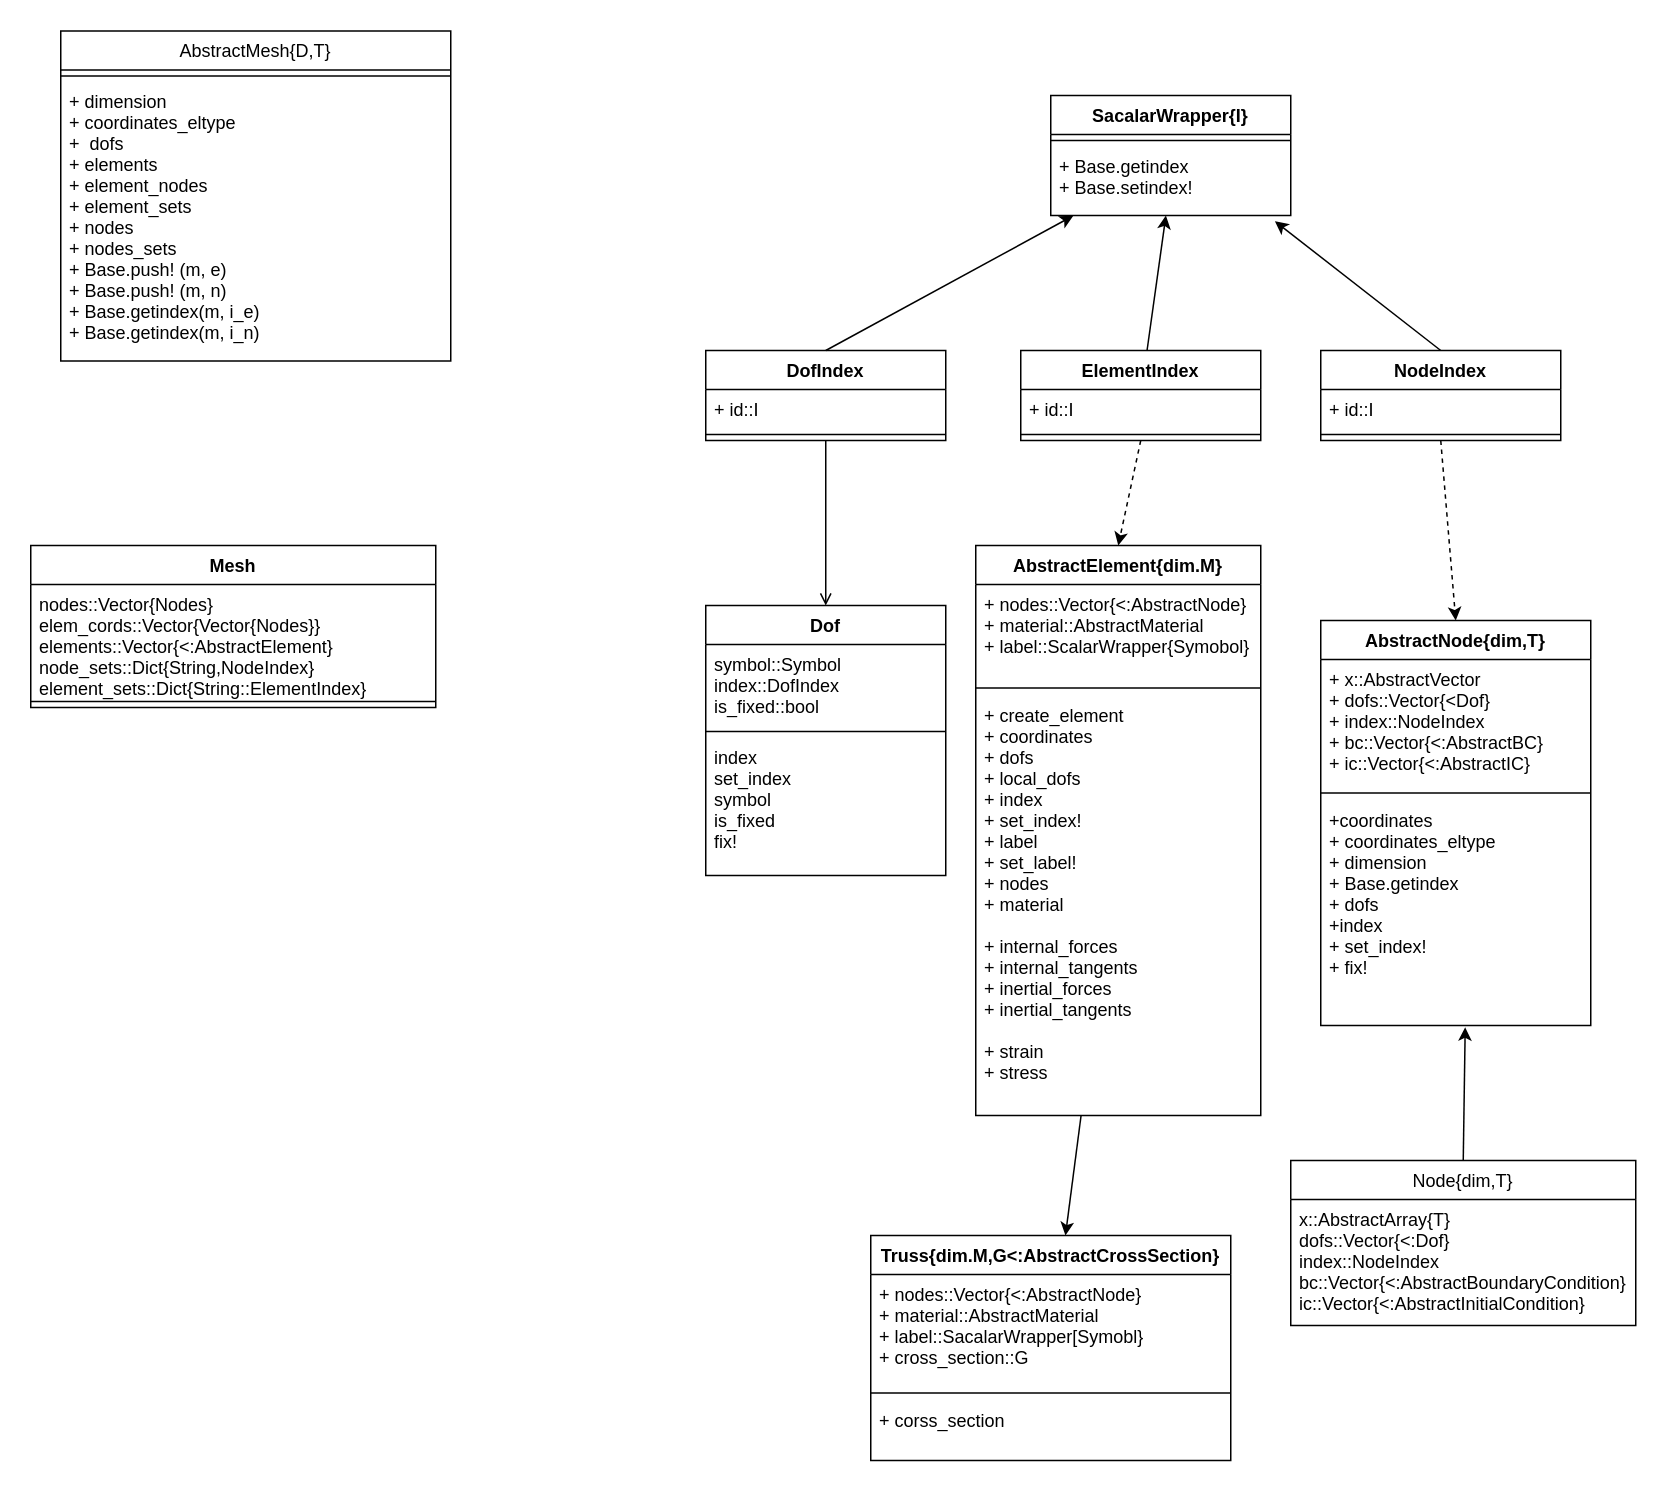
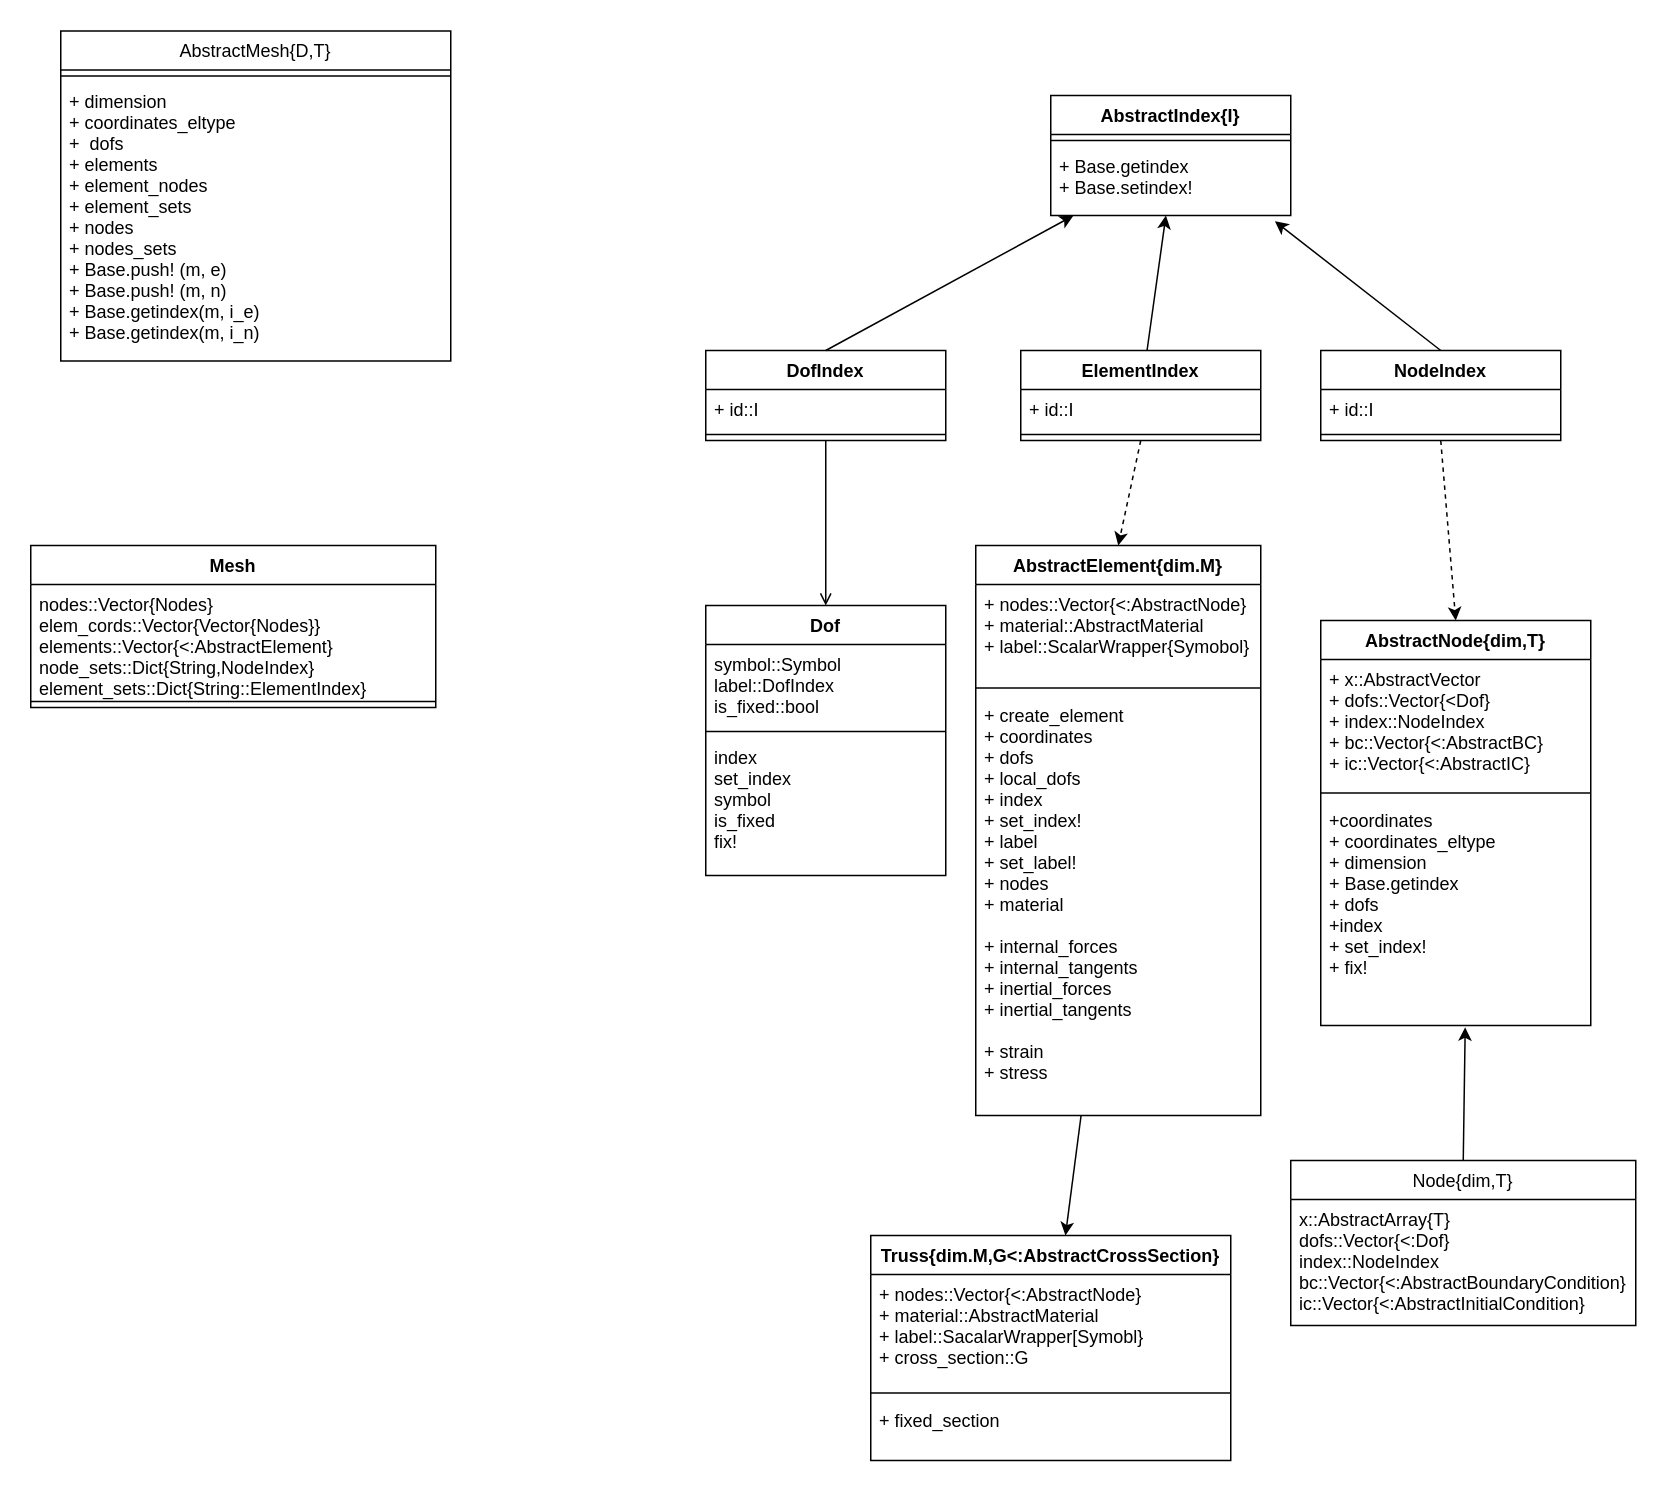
(1170, 116) -> (1170, 116)
(775, 665) -> (775, 665)
(950, 1421) -> (948, 1421)
